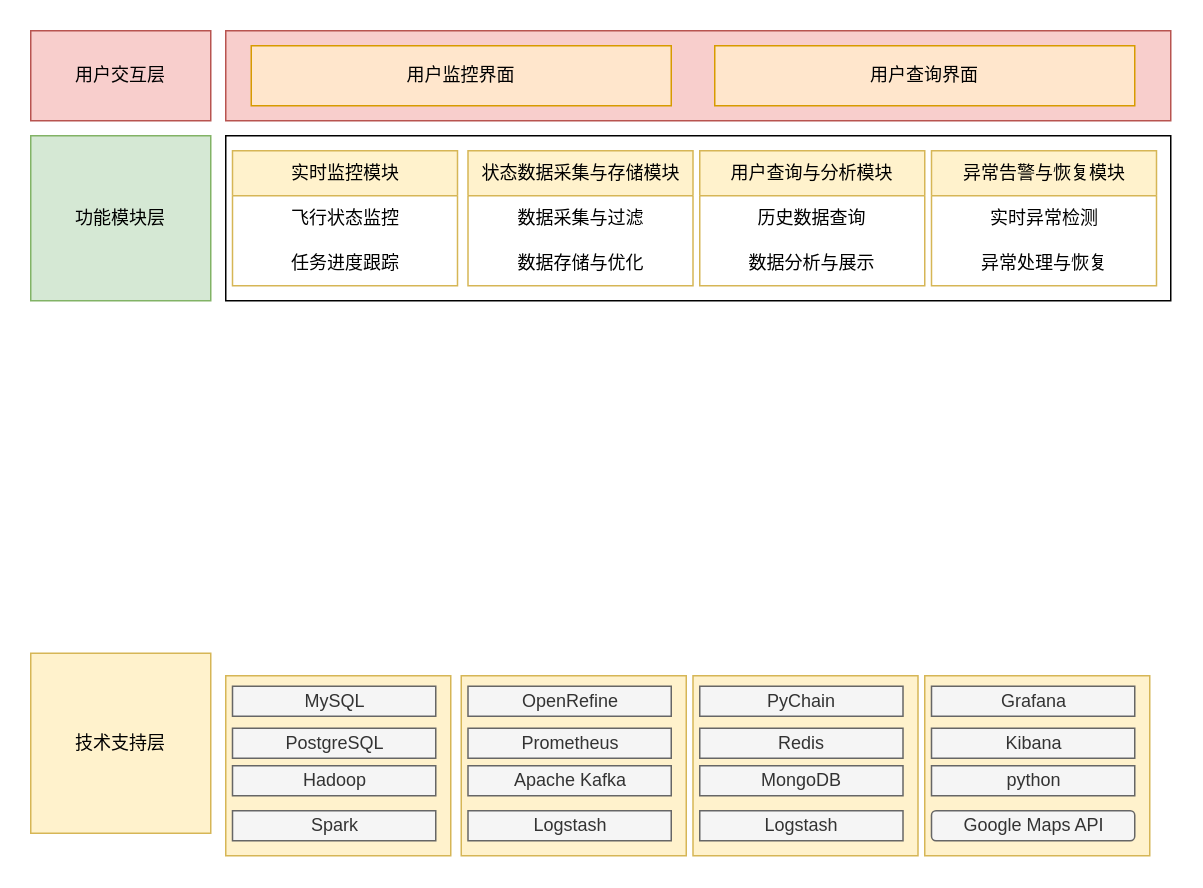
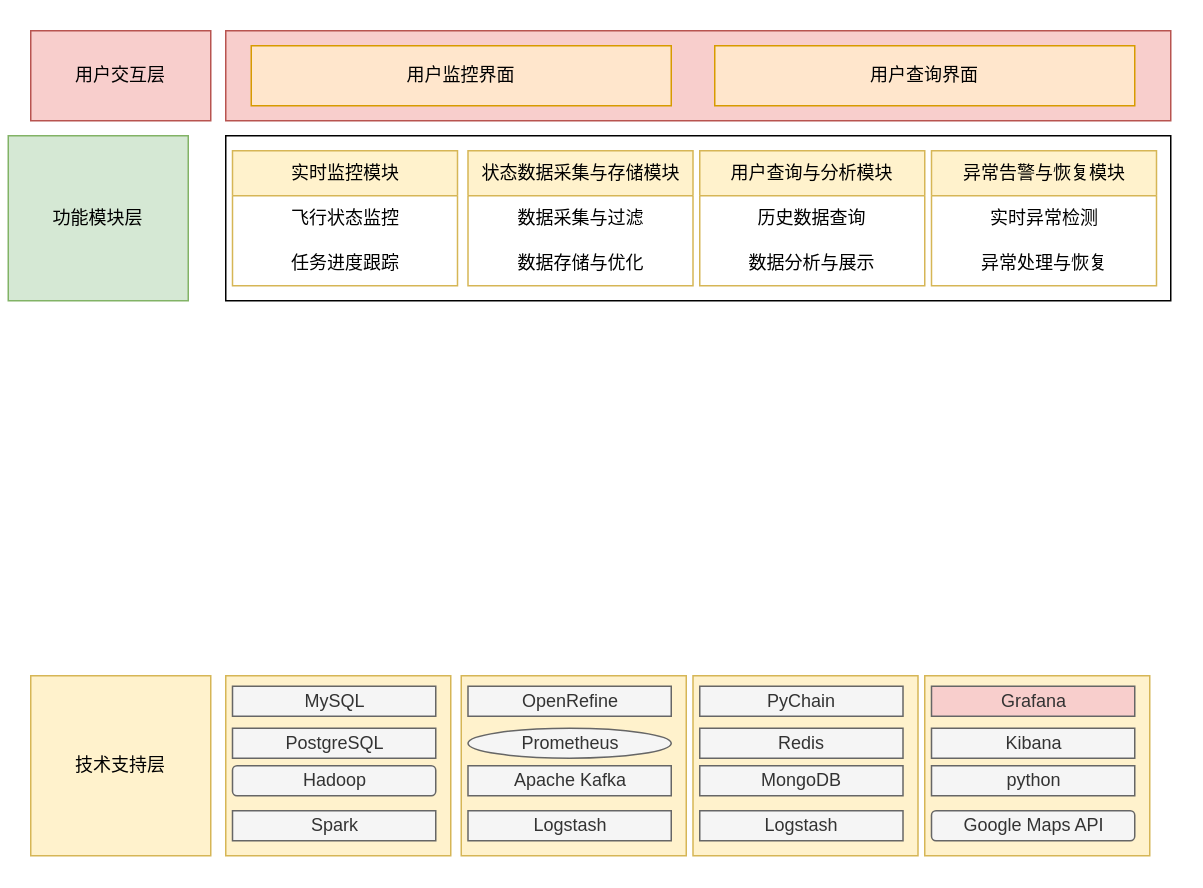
(121, 218) -> (98, 218)
(1033, 701) -> (1033, 701)
(121, 743) -> (121, 766)
(570, 743) -> (570, 743)
(334, 781) -> (334, 781)
